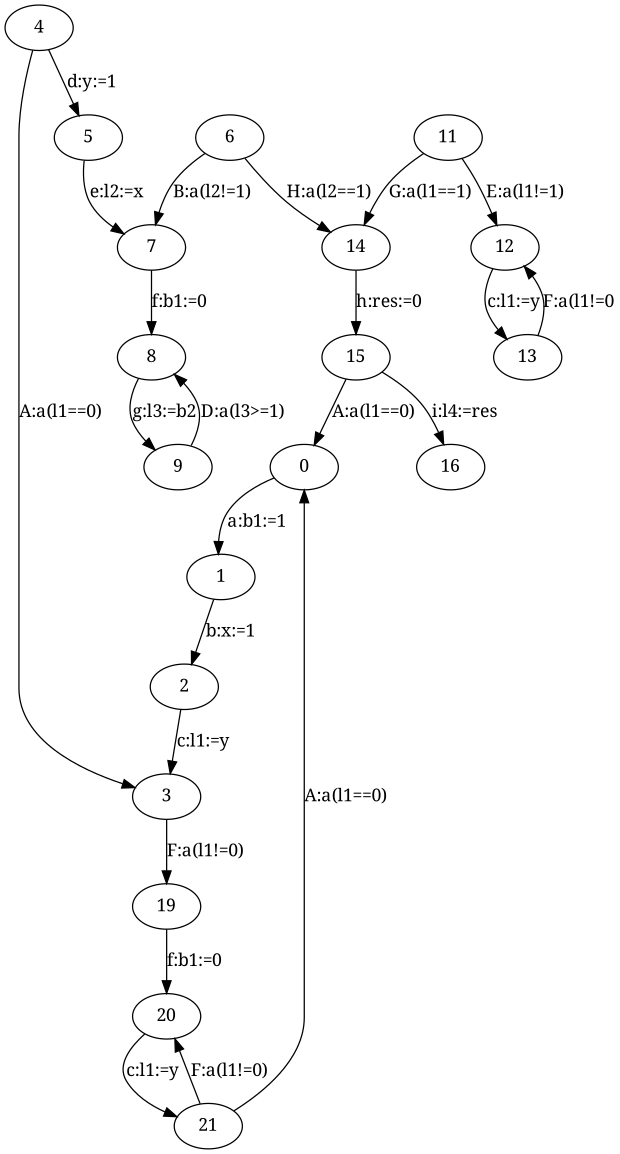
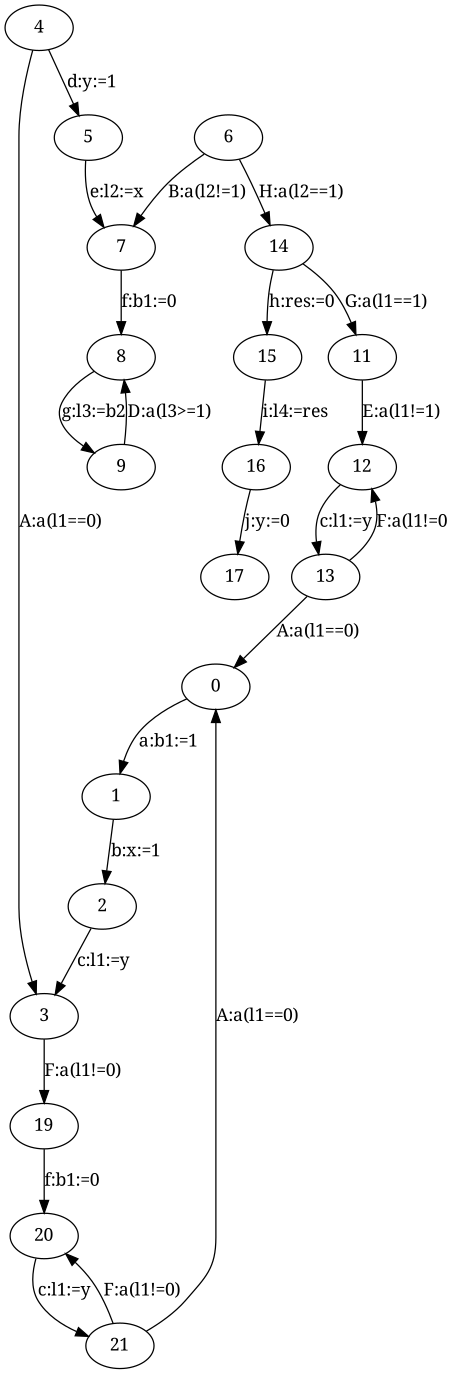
(392, 179) -> (332, 289)
(333, 406) -> (275, 628)
none -> (235, 577)
